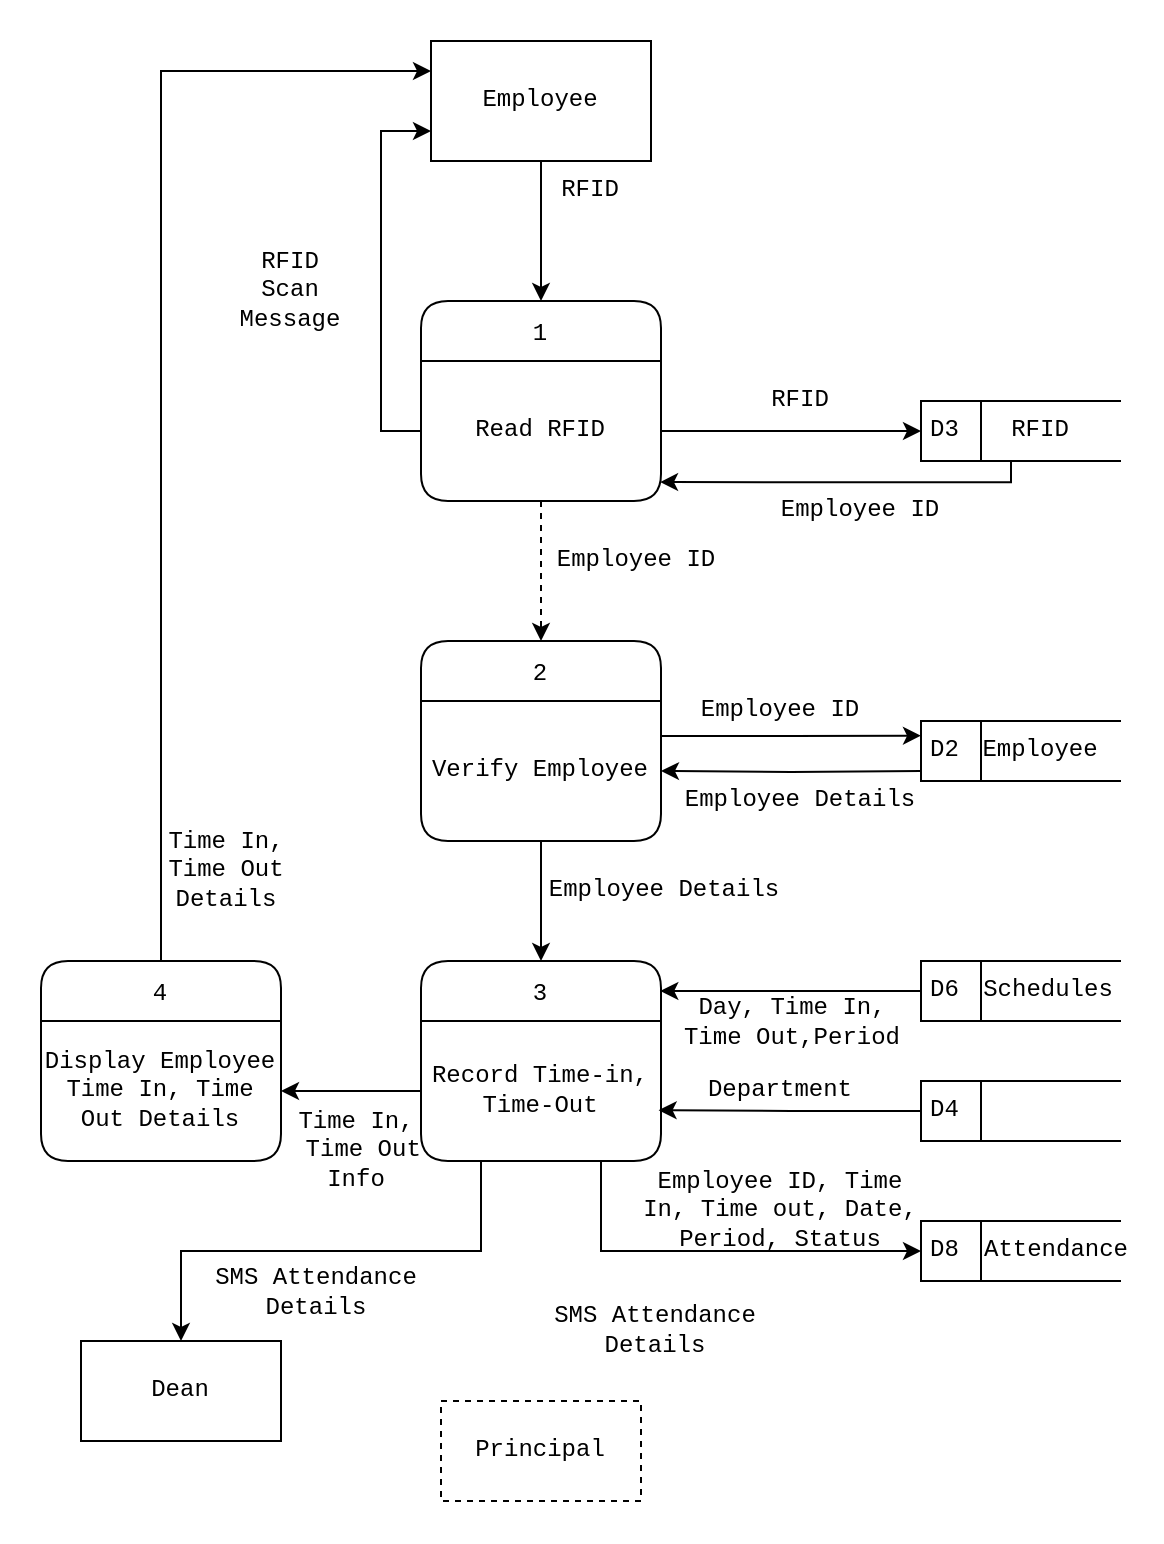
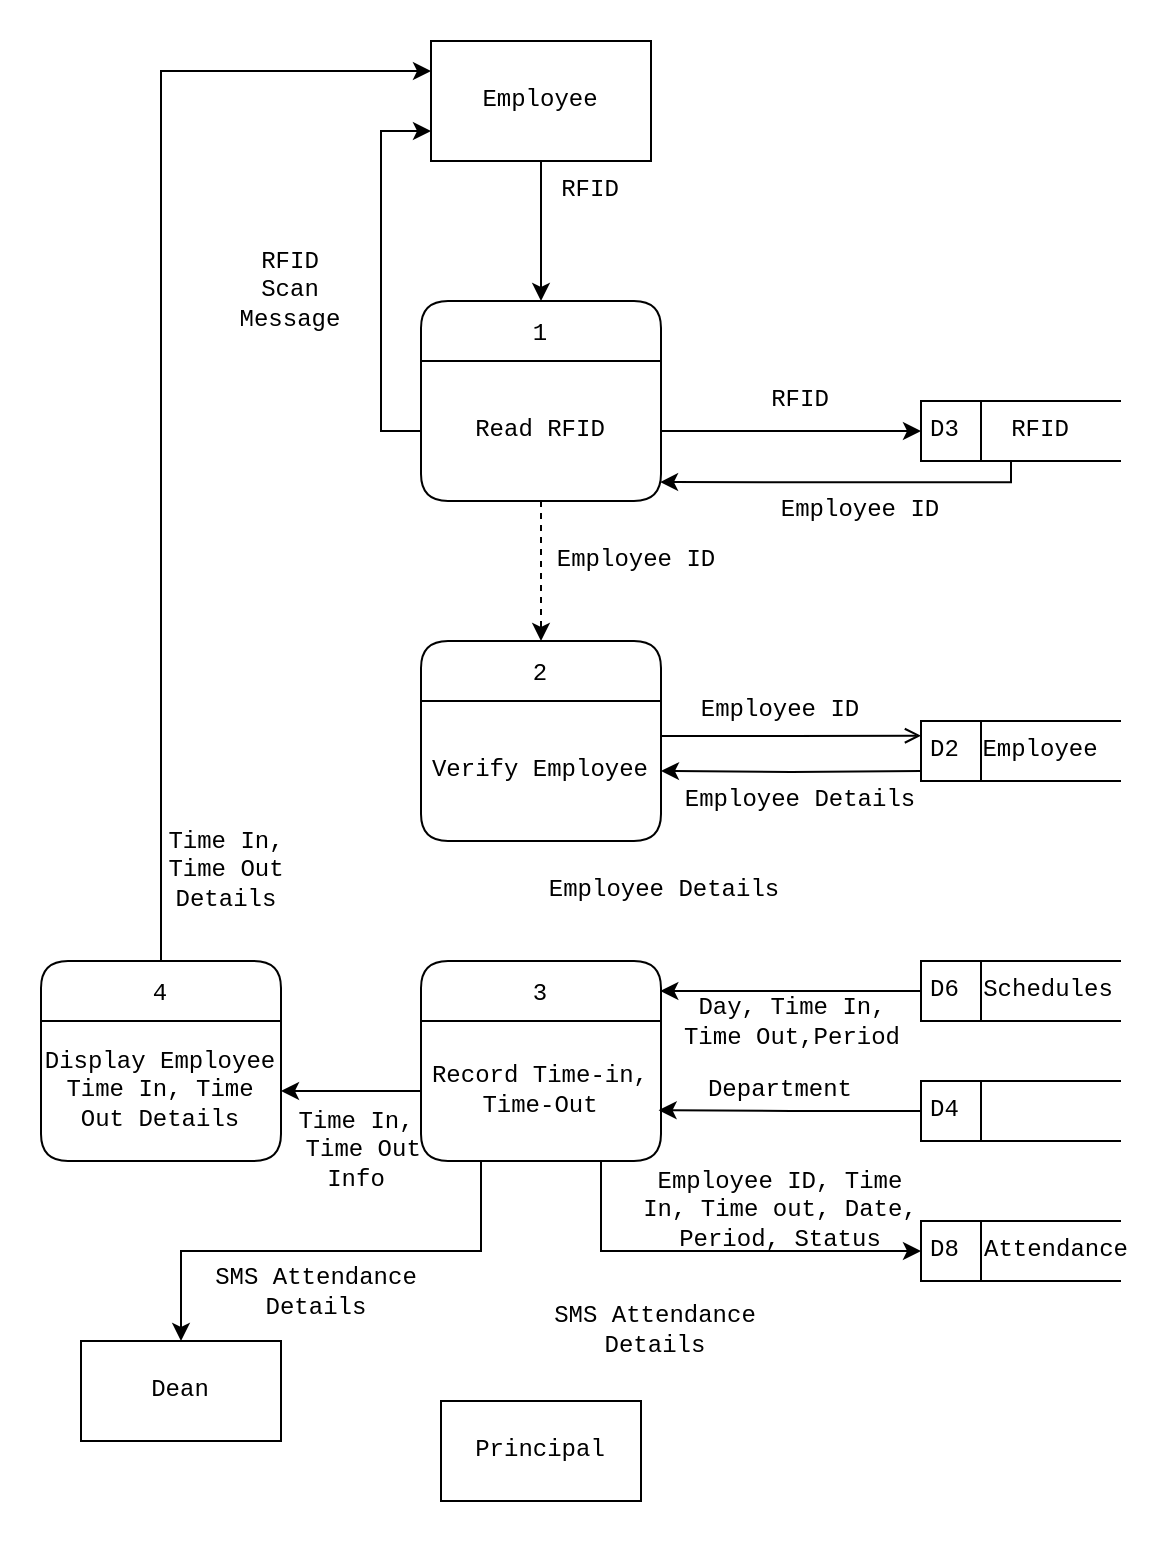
(906, 736) -> (909, 736)
(541, 894) -> none
(541, 1451) -> (541, 1451)
